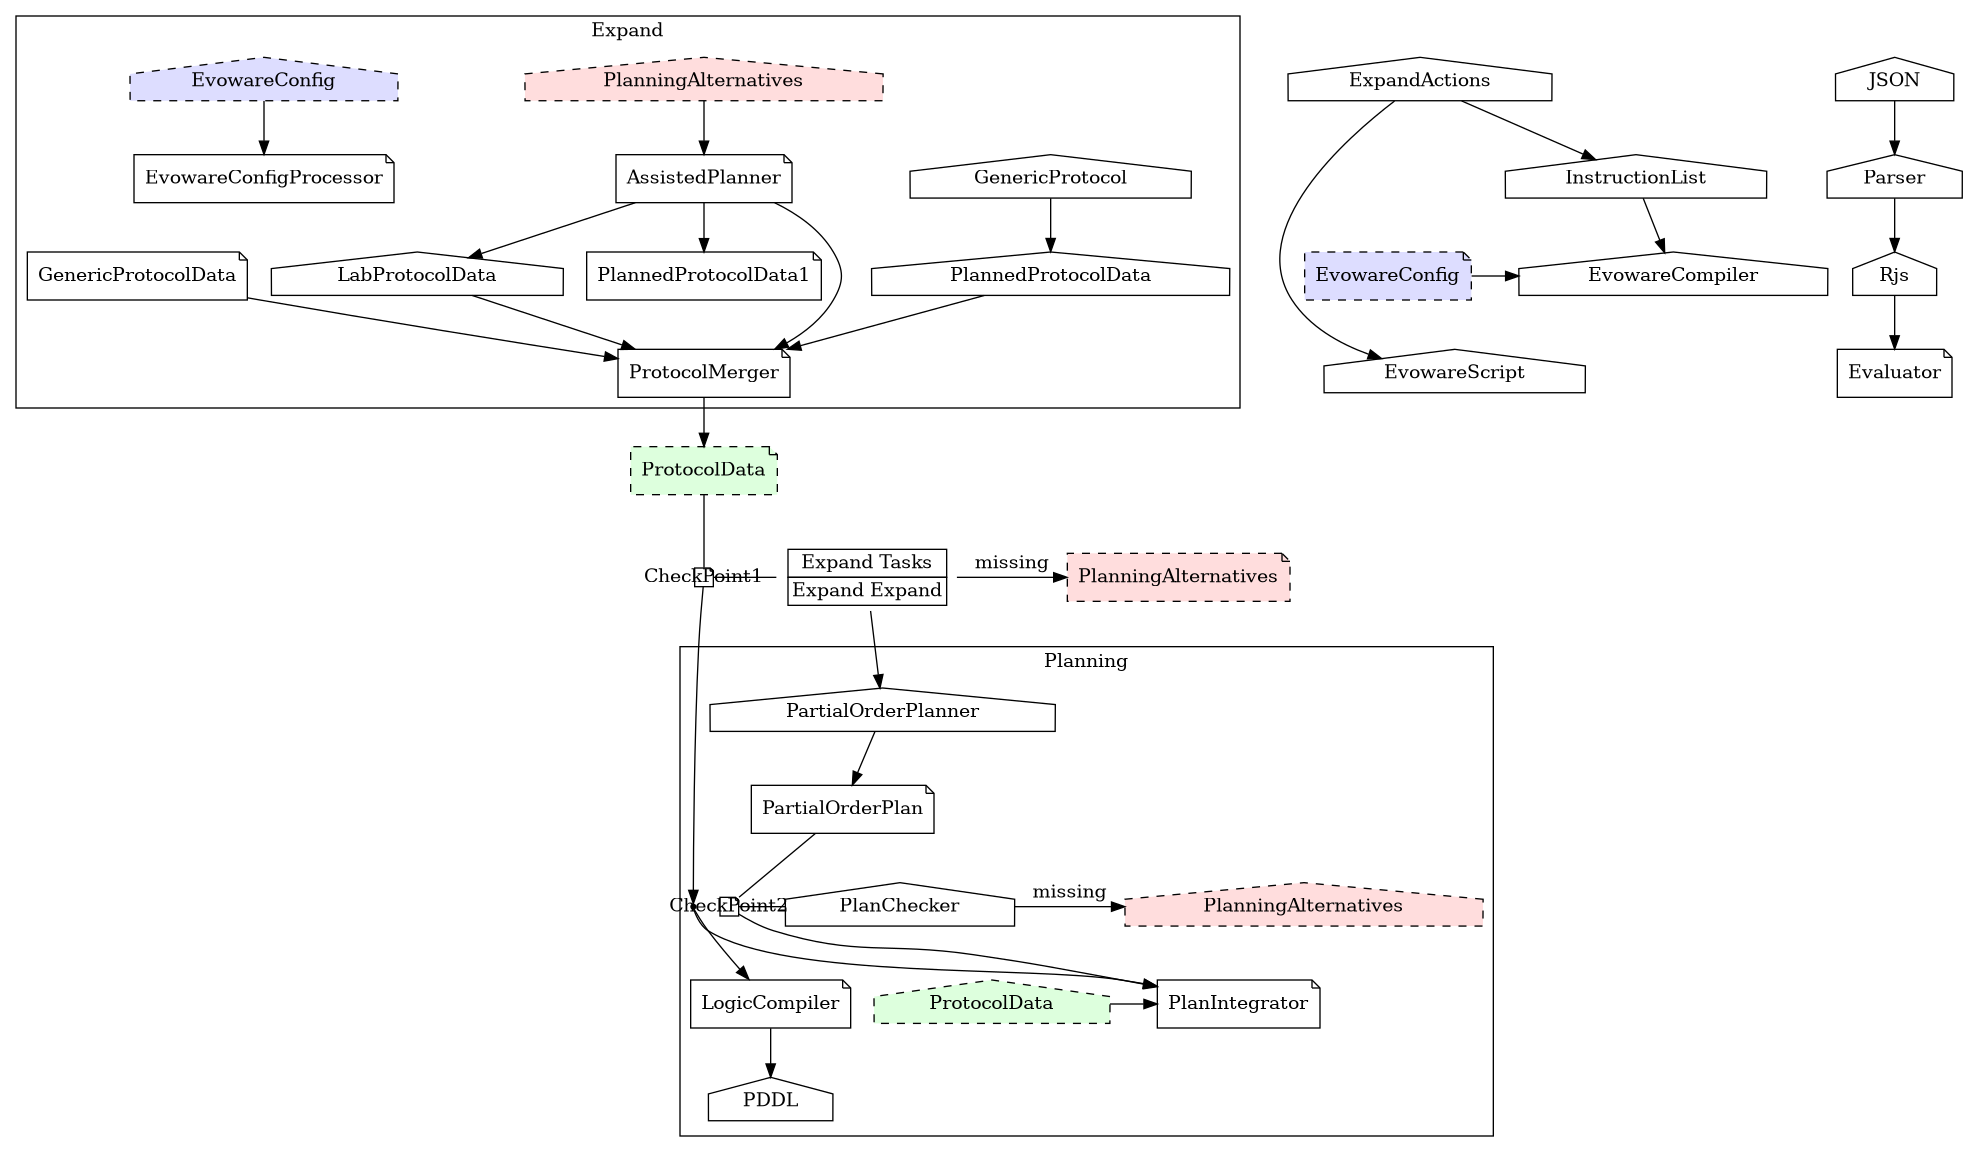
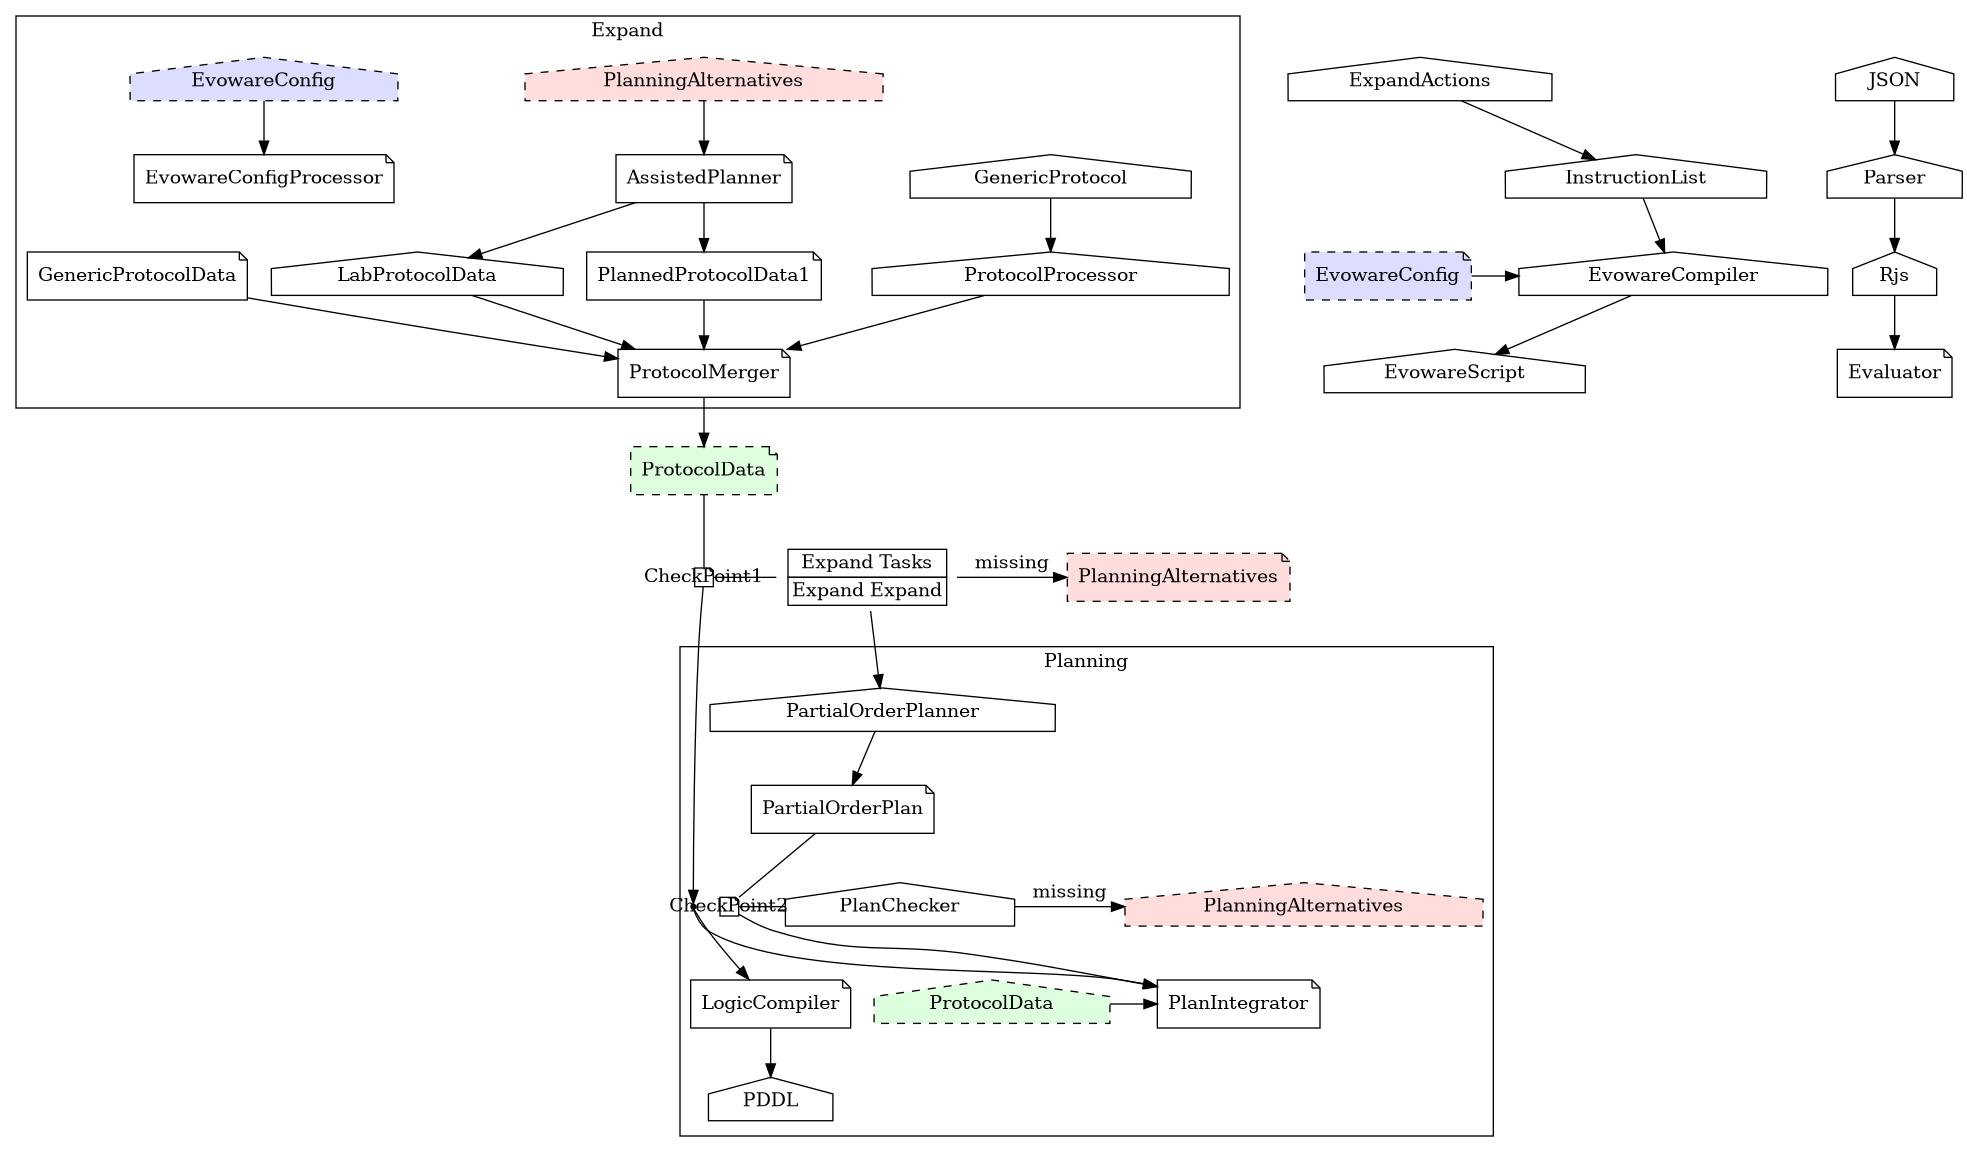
(1286, 229) -> (1569, 322)
(841, 269) -> (704, 318)
(1051, 276) -> (1051, 276)
